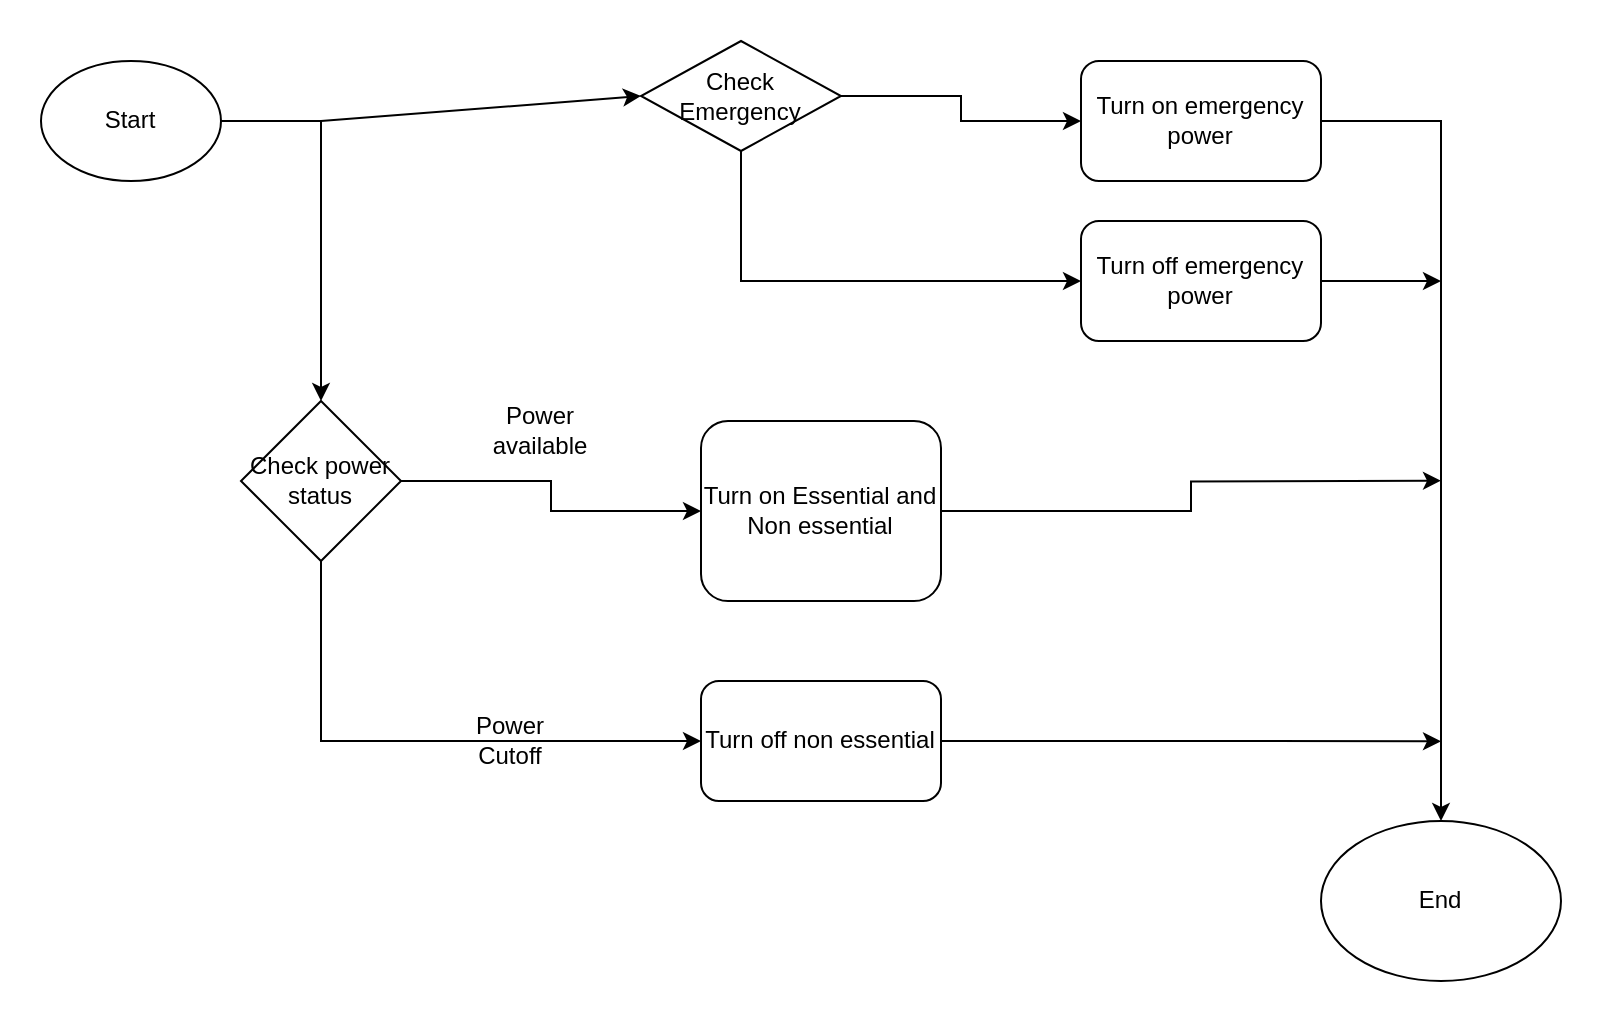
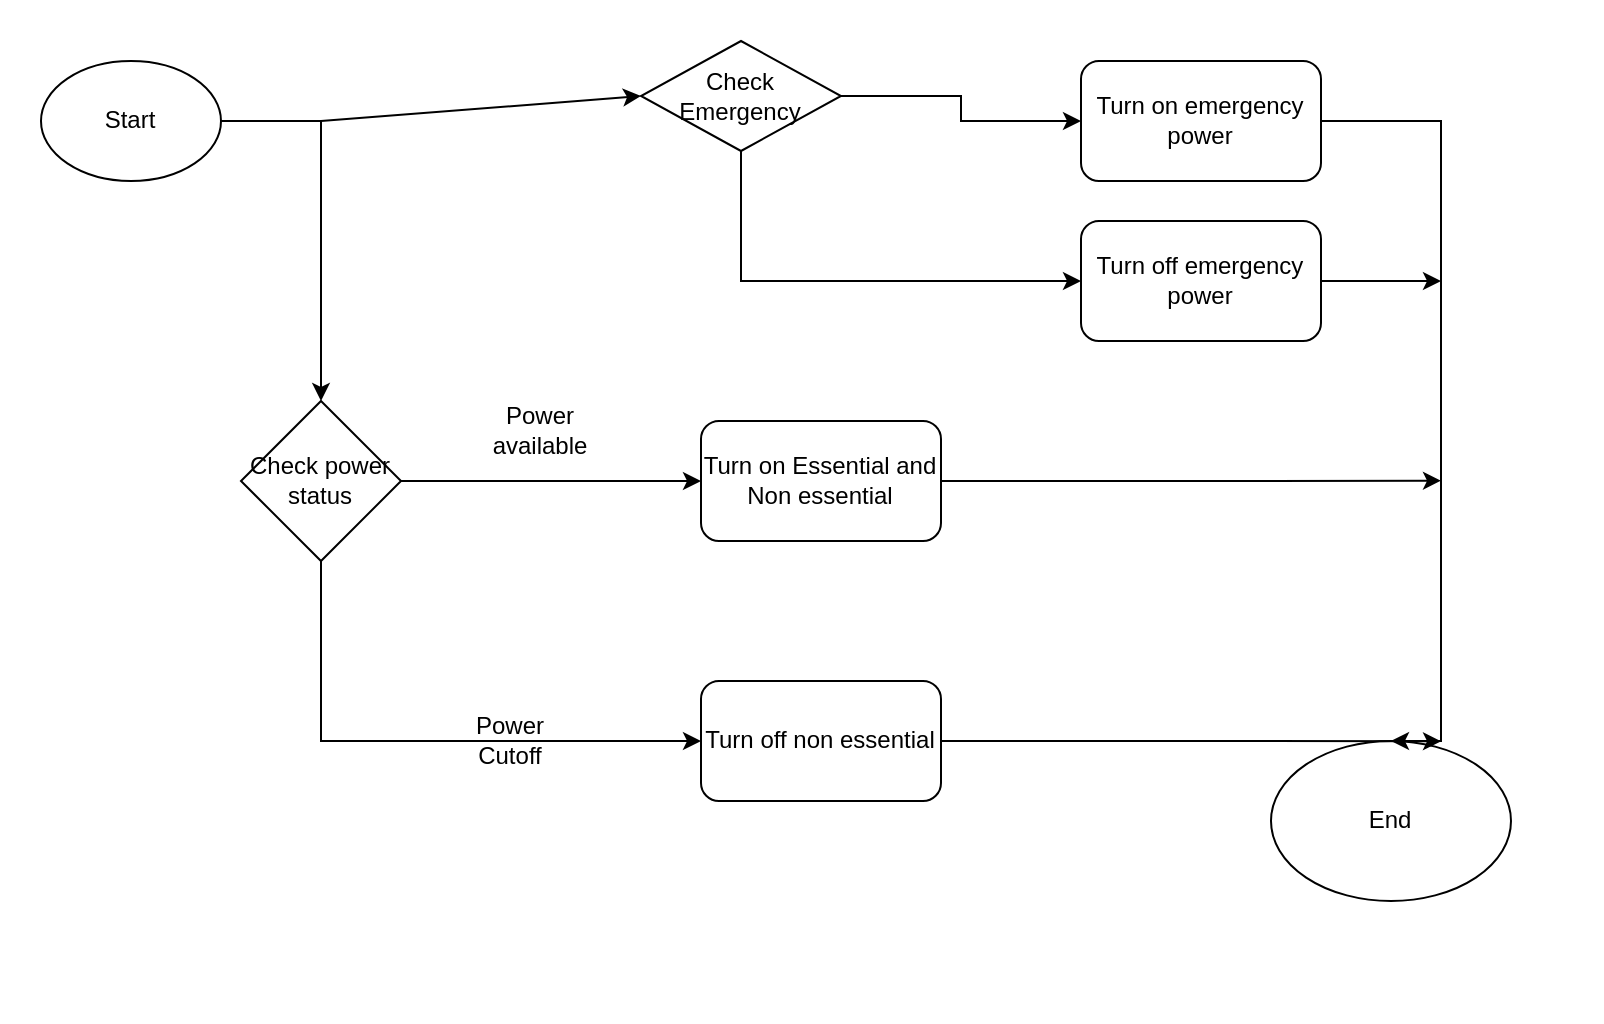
(821, 511) -> (821, 481)
(1441, 901) -> (1391, 821)
